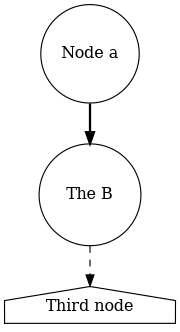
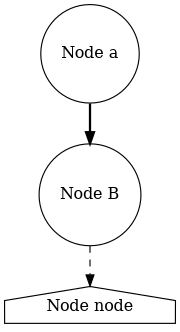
(90, 195) -> (90, 195)
(90, 307) -> (90, 307)
